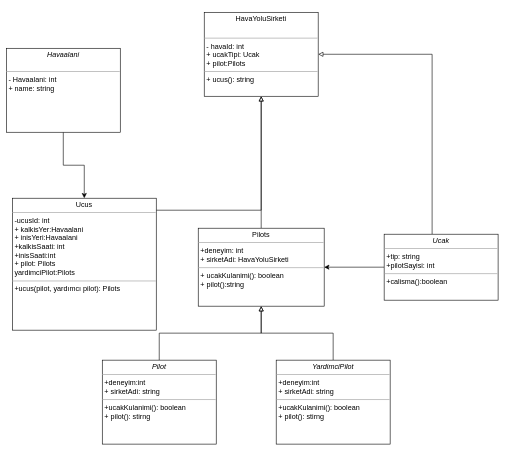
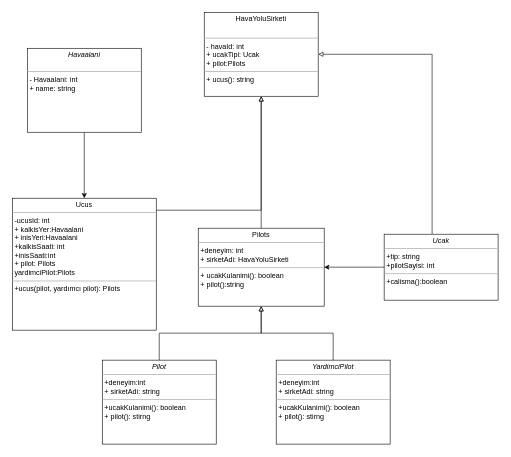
(63, 90) -> (84, 90)
